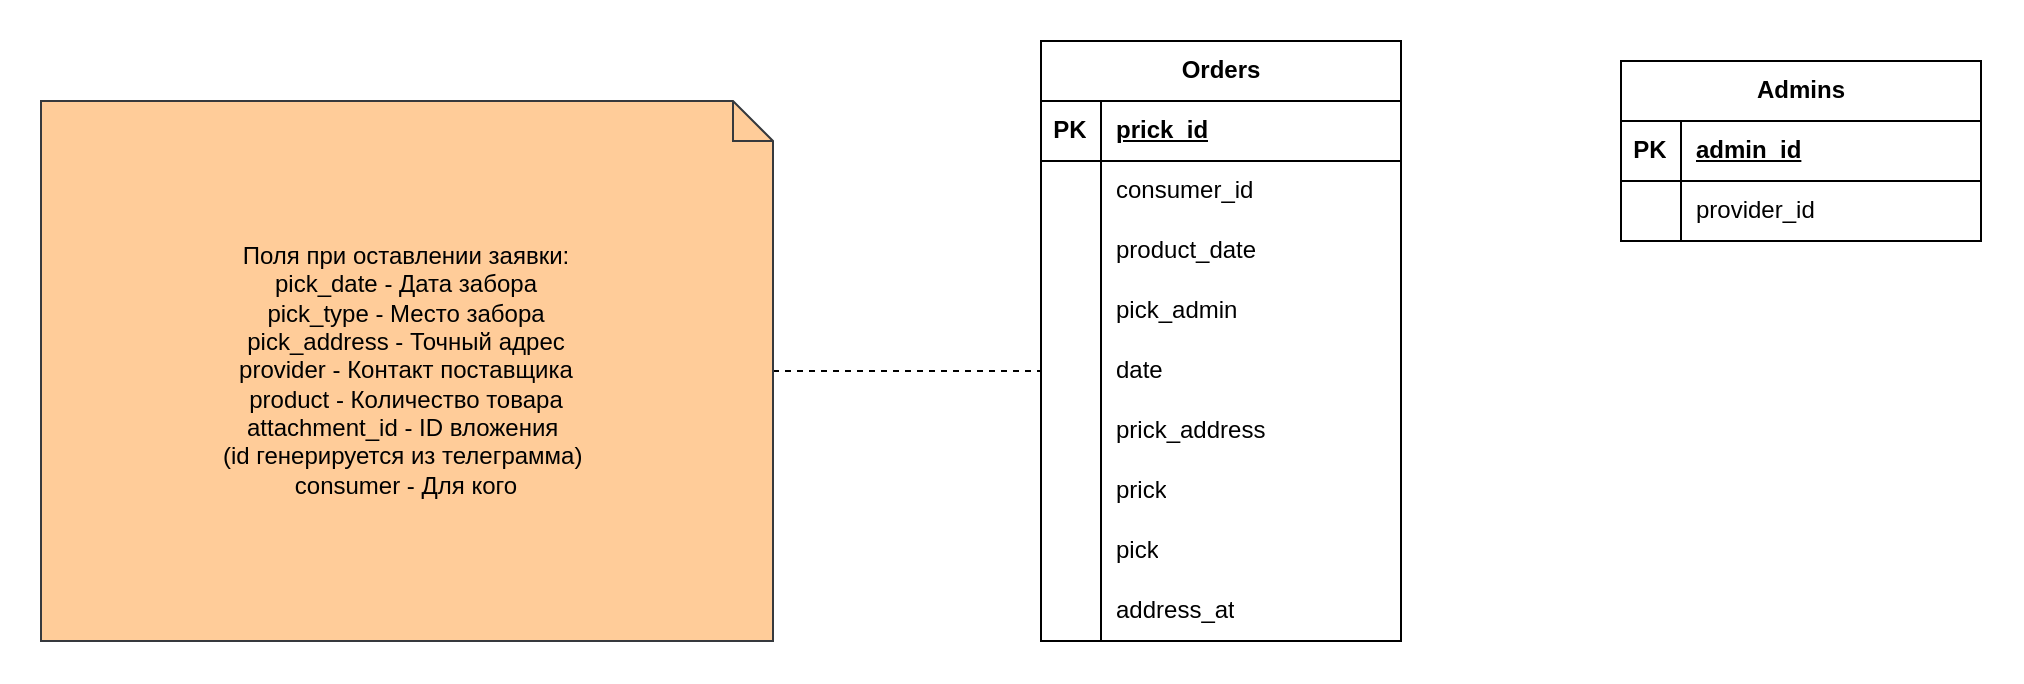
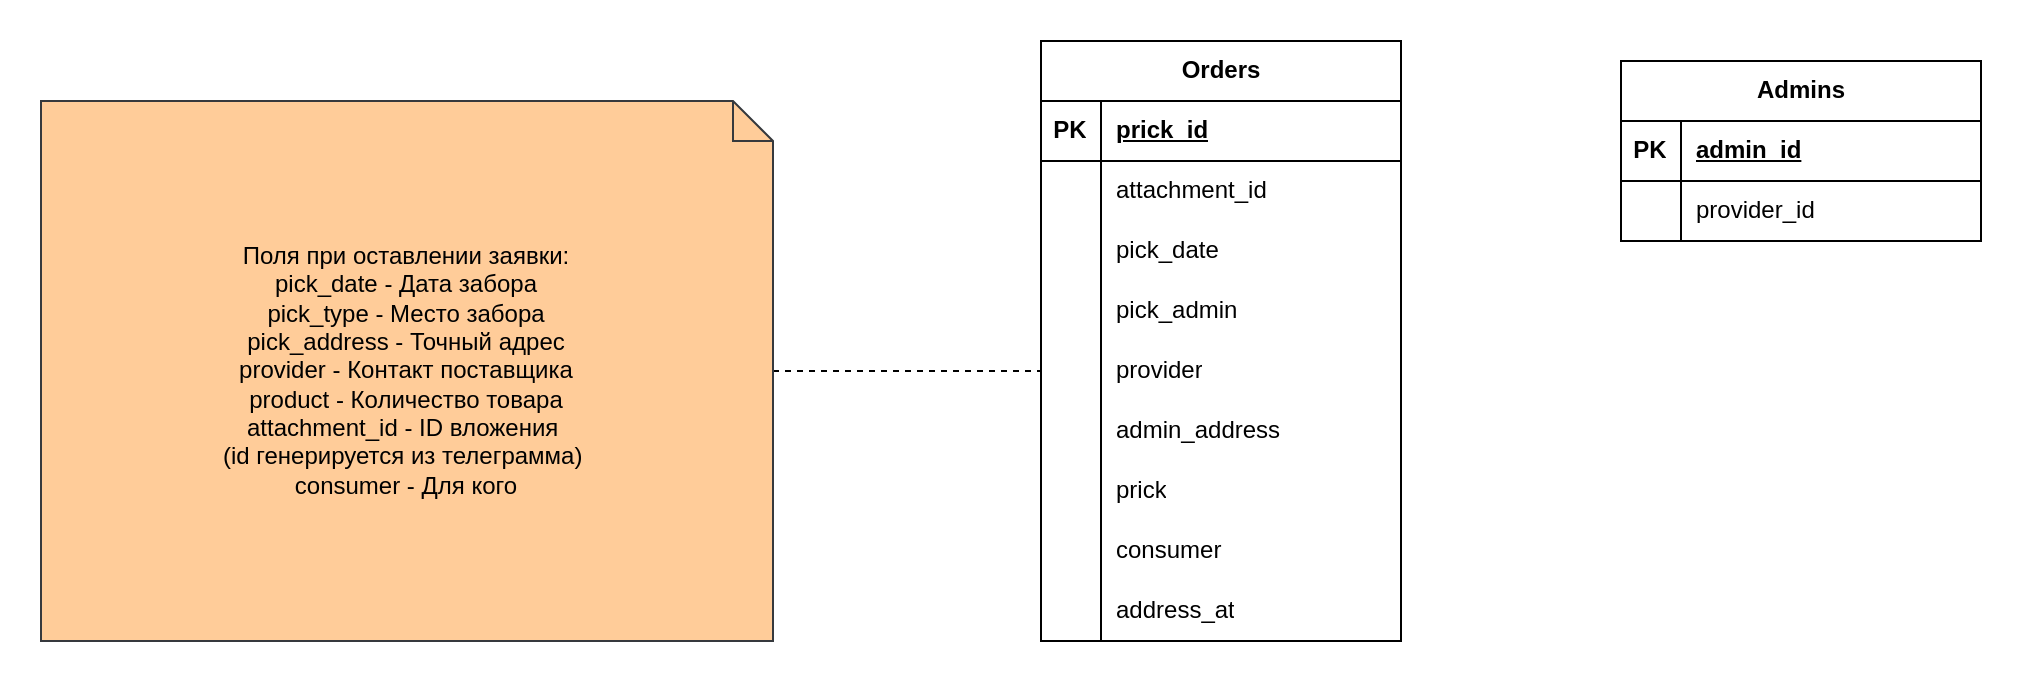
(1188, 191) -> (1201, 191)
(1198, 251) -> (1174, 251)
(1144, 371) -> (1168, 371)
(1201, 431) -> (1201, 431)
(1141, 551) -> (1171, 551)
